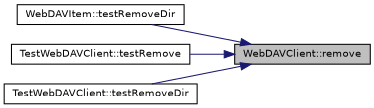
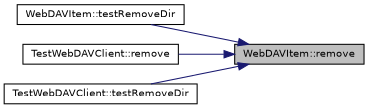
(101, 54) -> (101, 54)
(302, 54) -> (299, 54)
